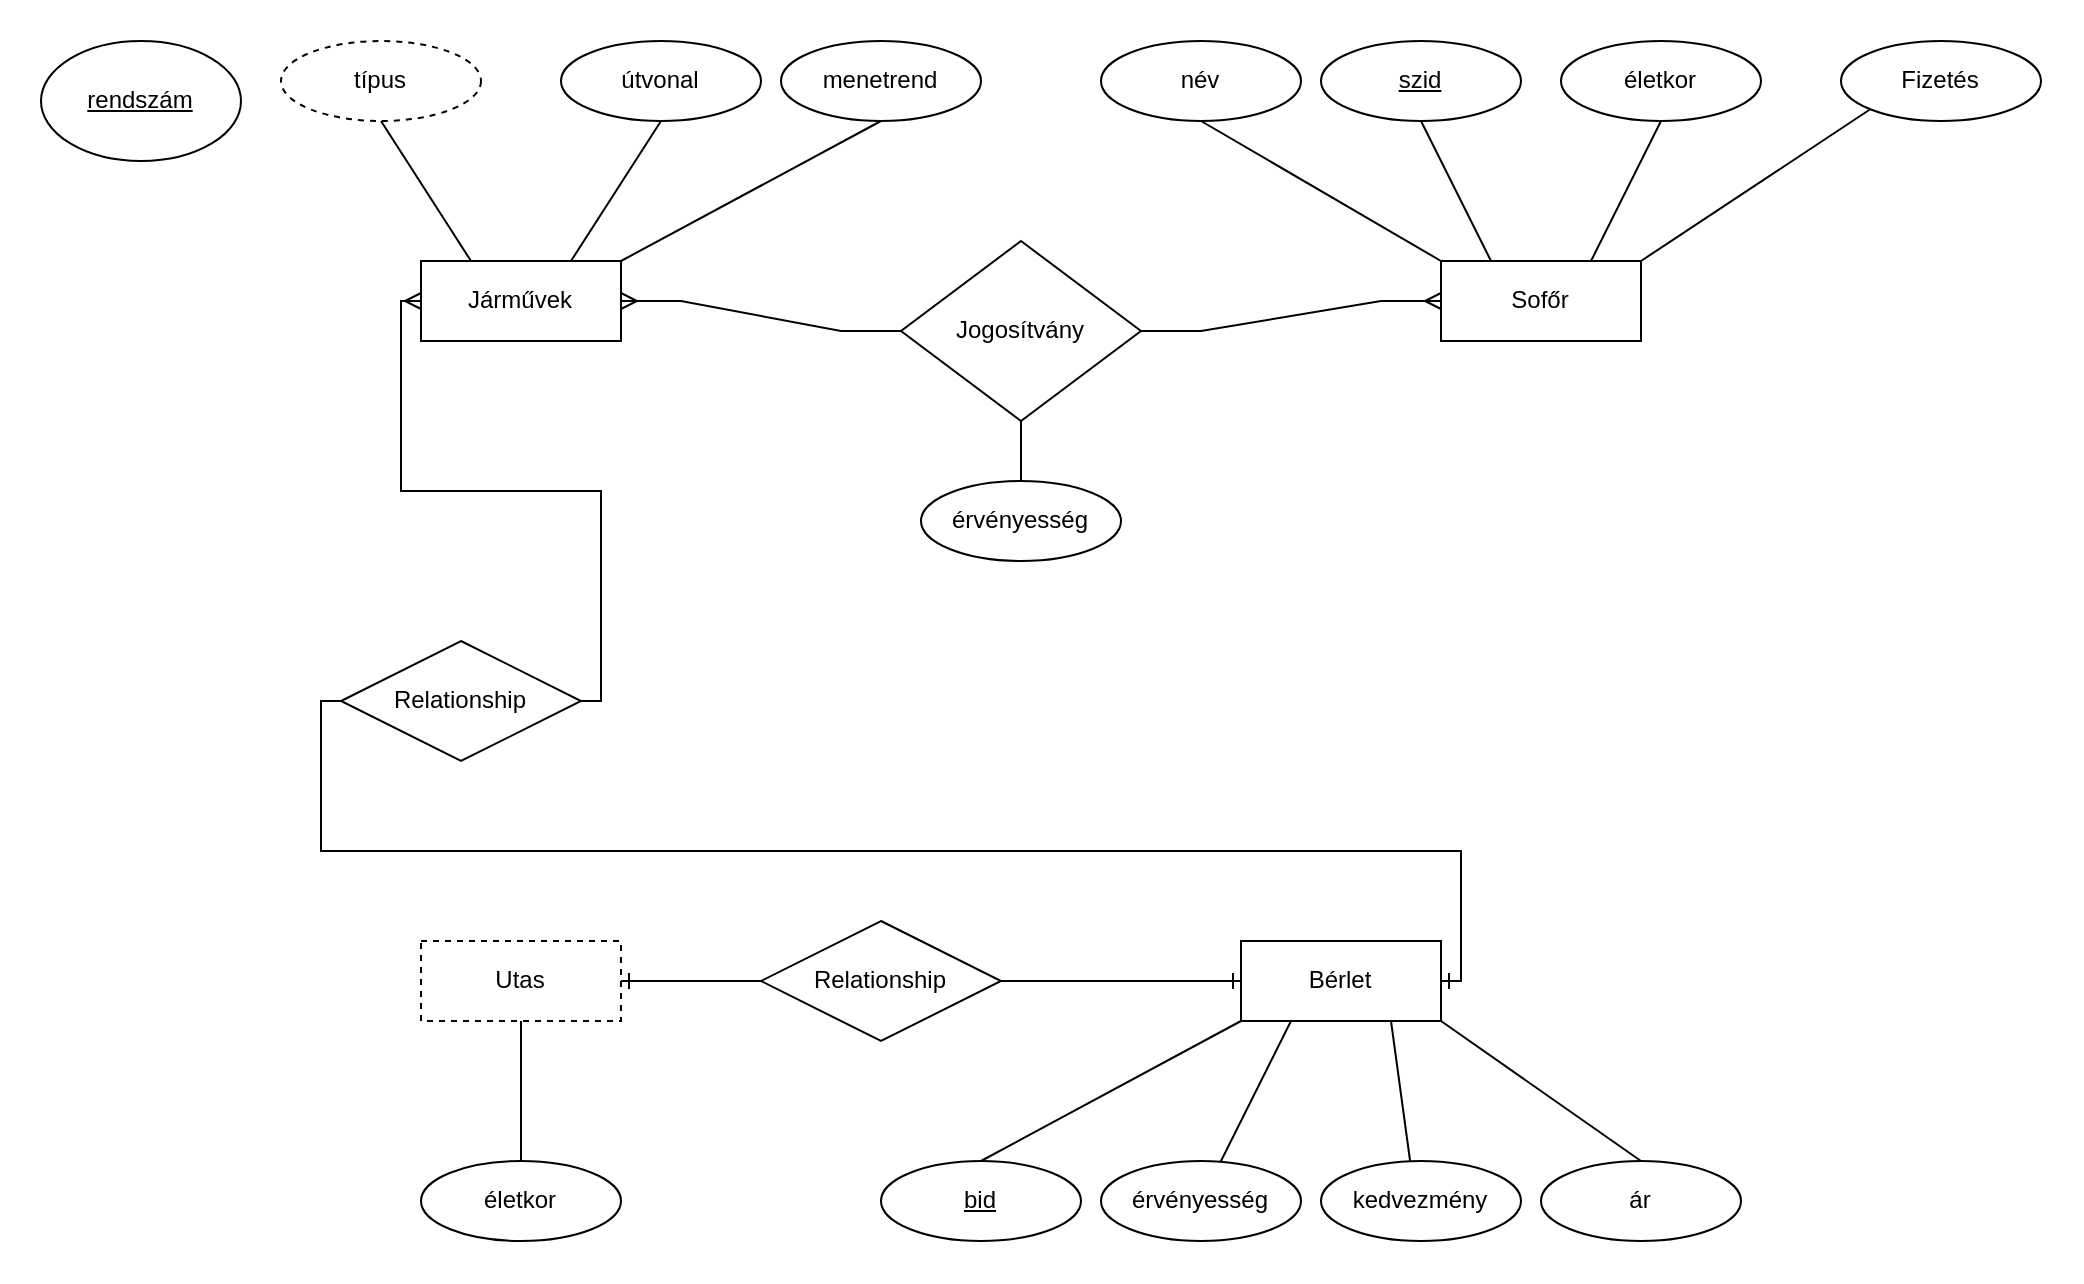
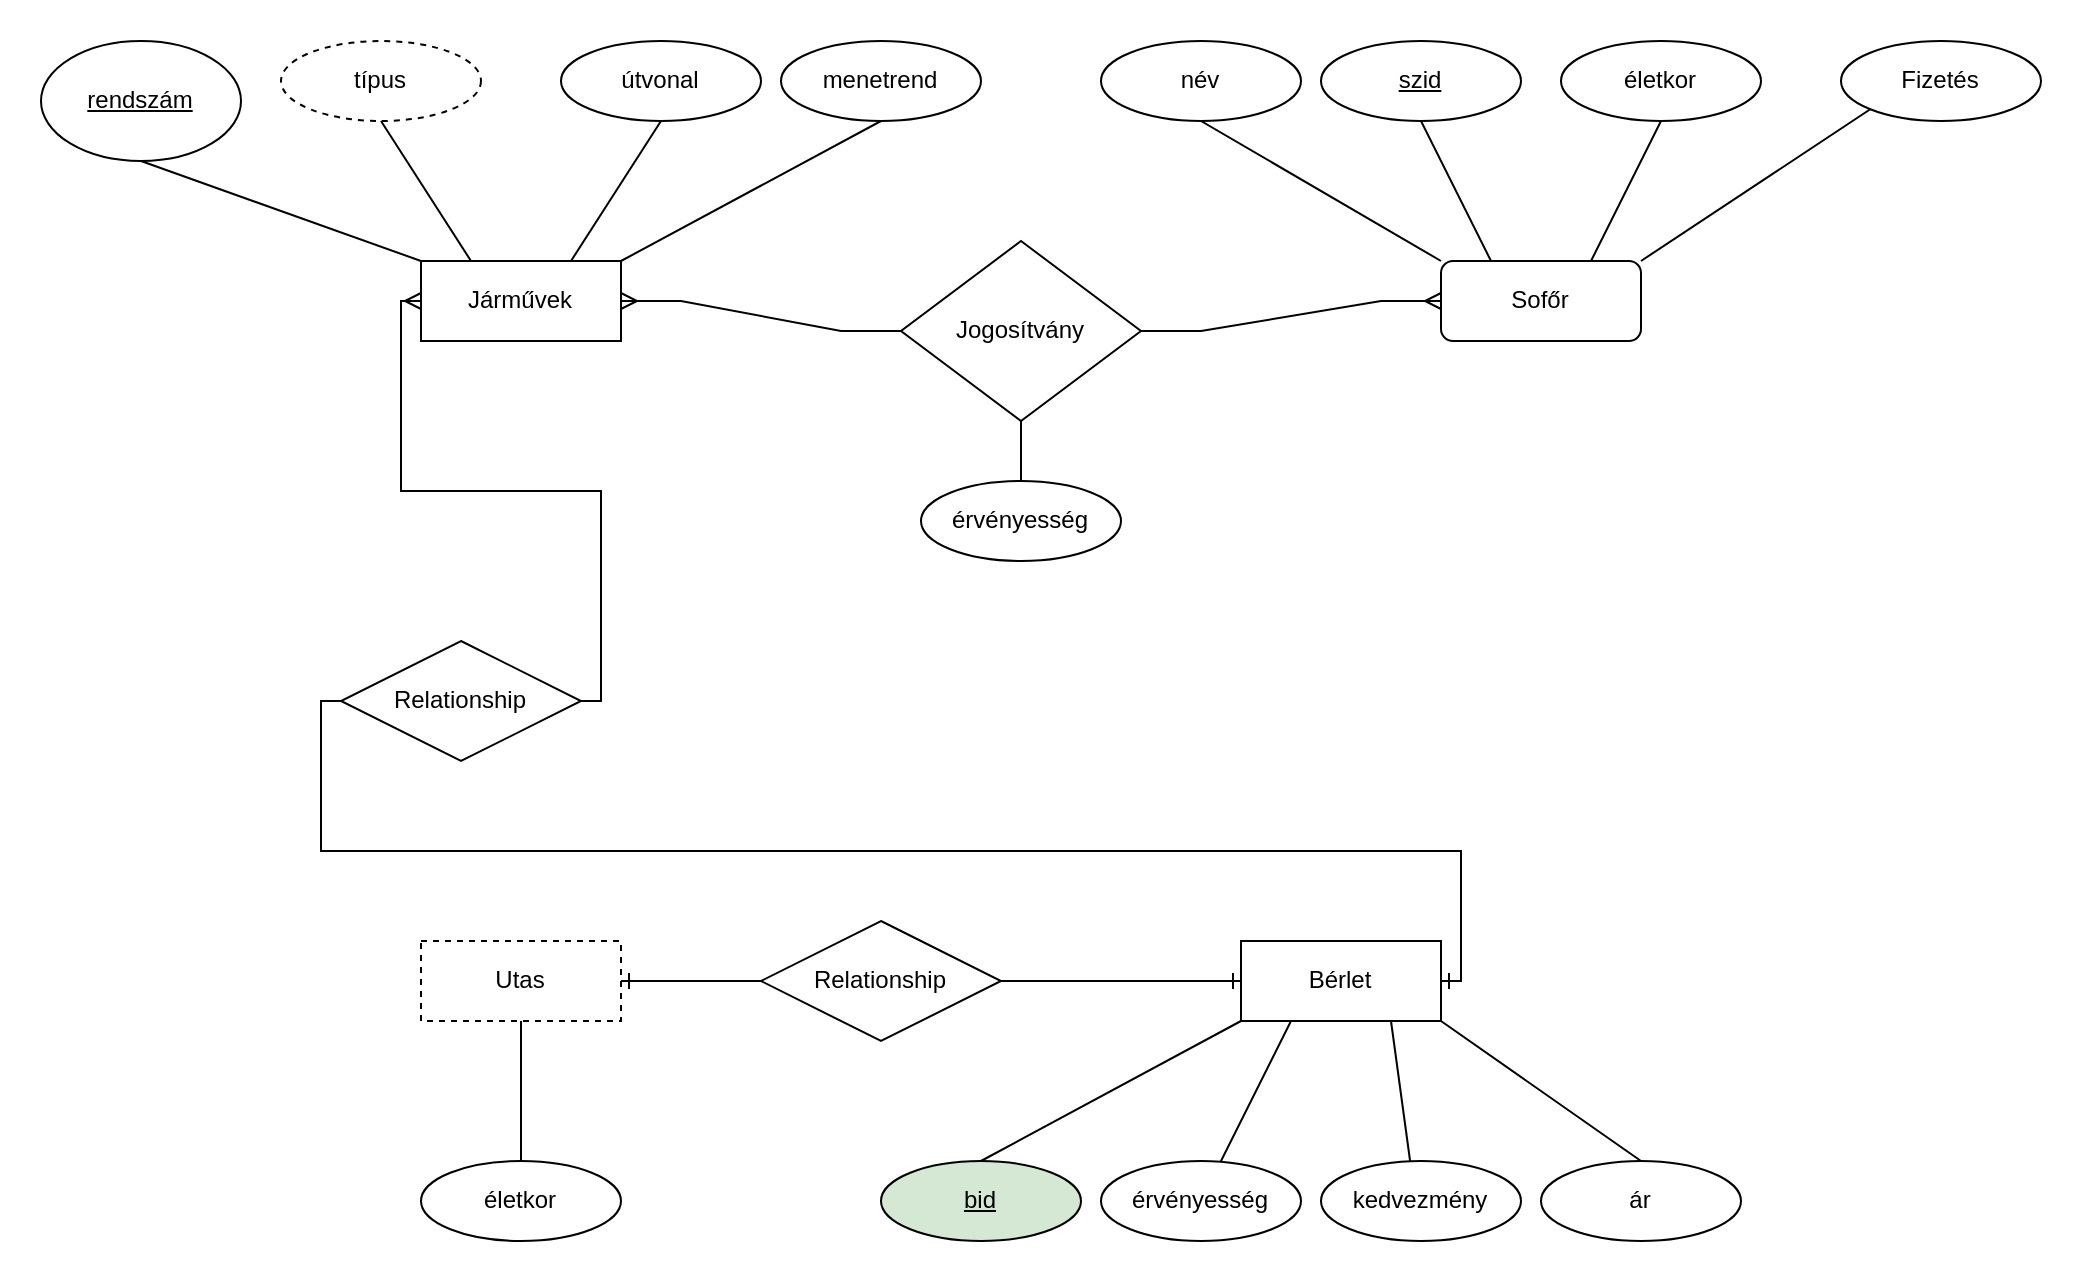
none -> (281, 211)
(1541, 301) -> (1541, 301)
(981, 1201) -> (981, 1201)
